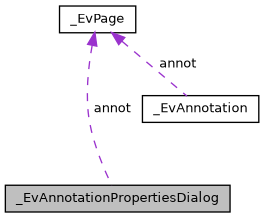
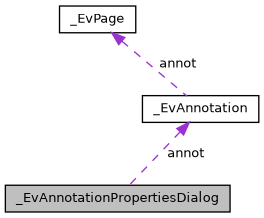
(89, 117) -> (154, 159)
